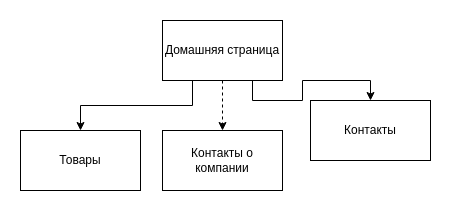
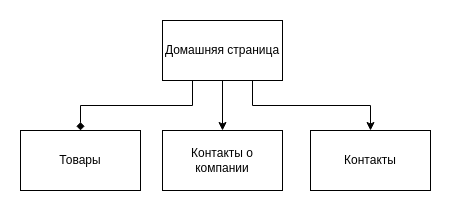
(223, 103) -> (223, 103)
(81, 122) -> (81, 122)
(371, 131) -> (371, 161)
